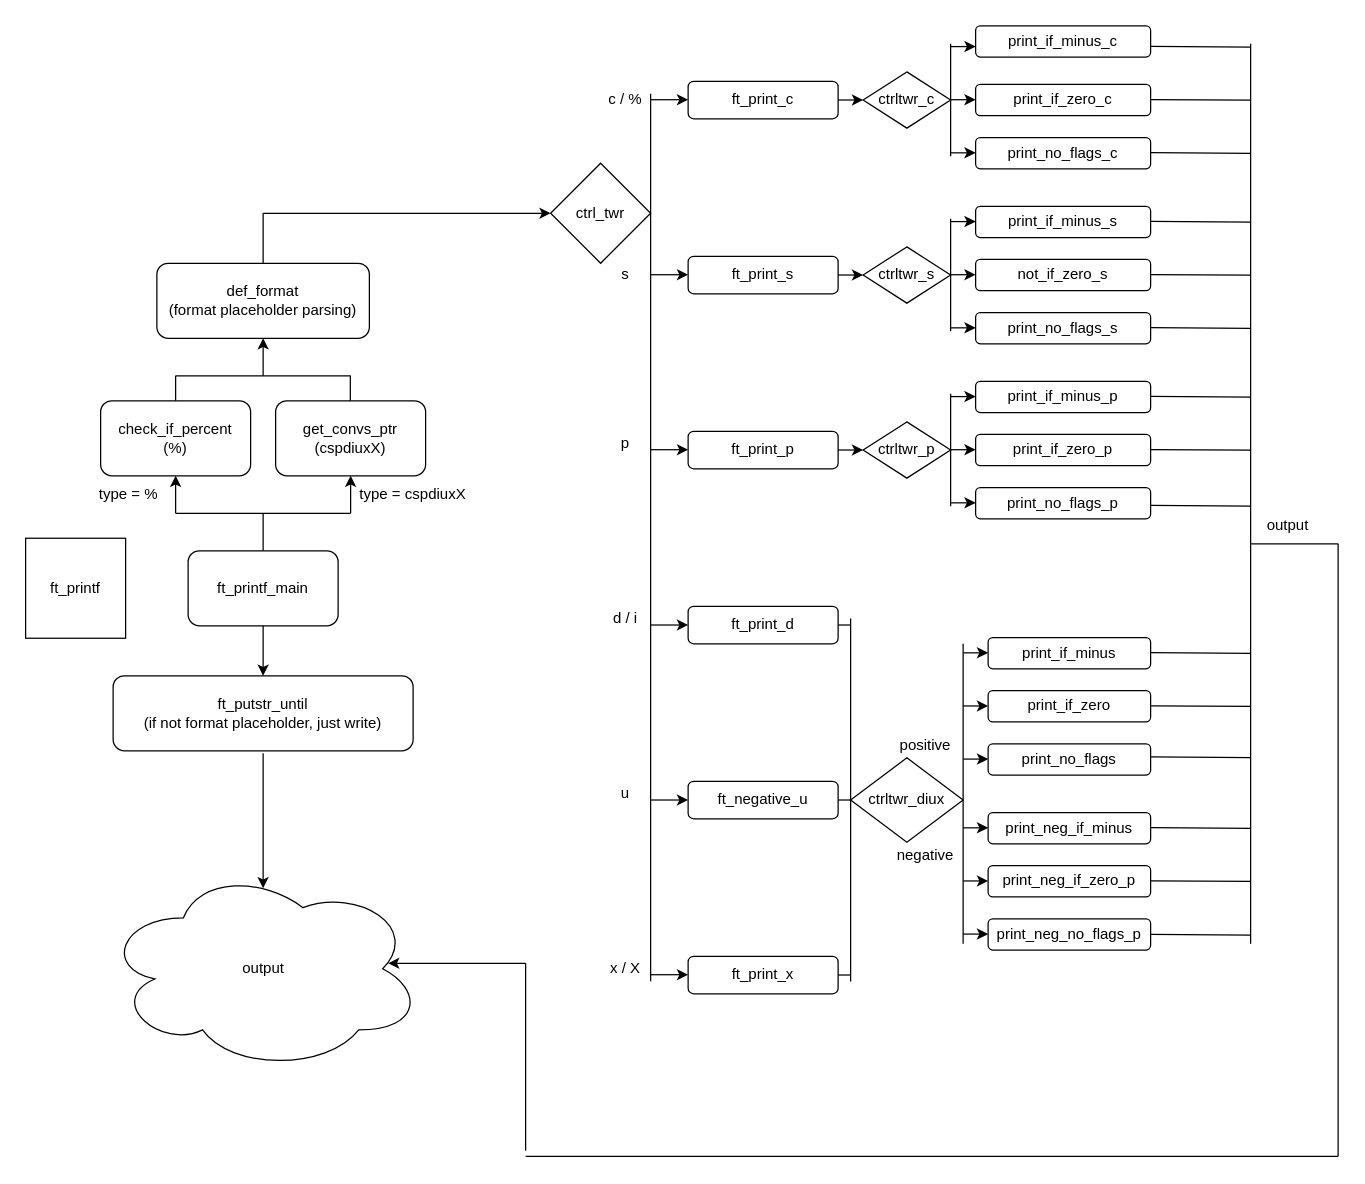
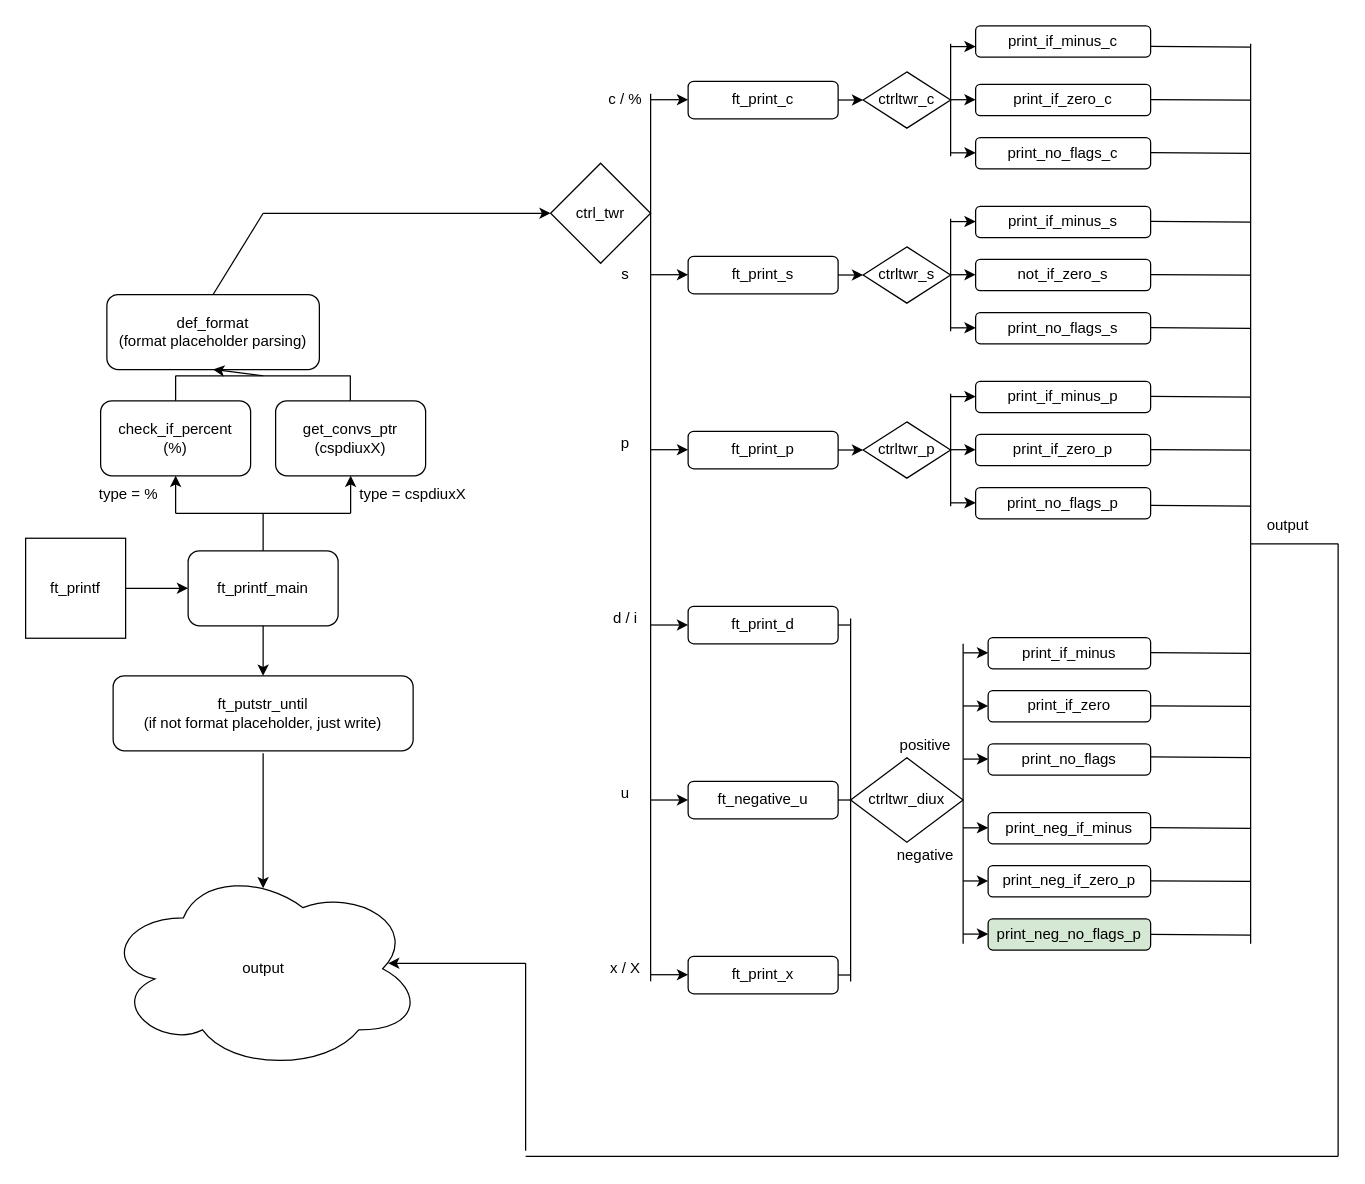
(263, 301) -> (213, 332)
none -> (153, 588)
(1069, 934) -> (1069, 934)
